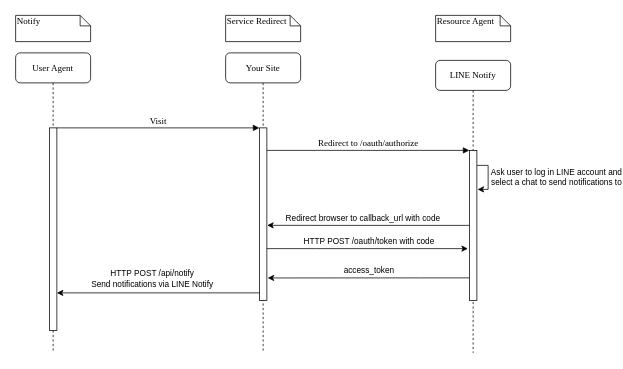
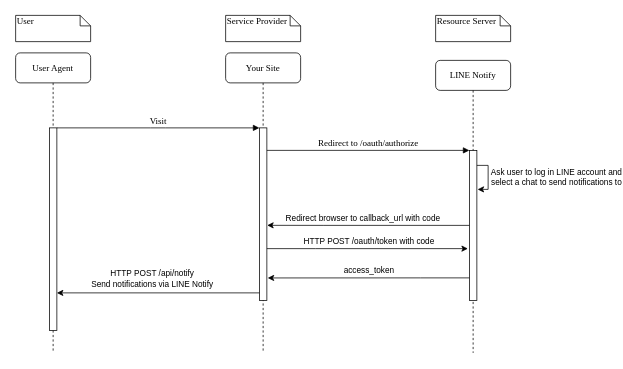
(31, 22) -> (27, 22)
(471, 22) -> (474, 22)
(264, 27) -> (264, 27)
